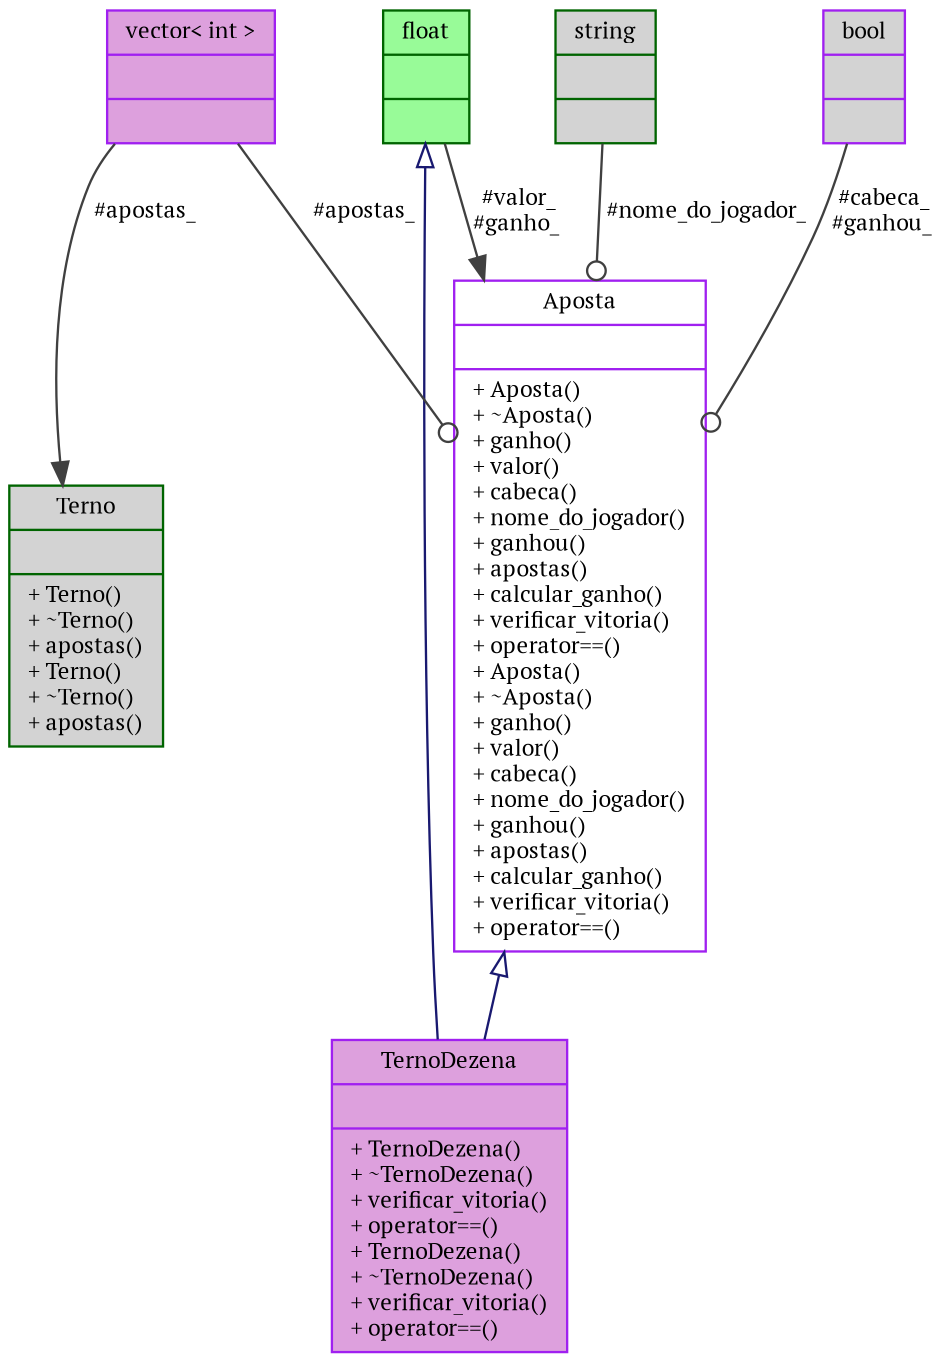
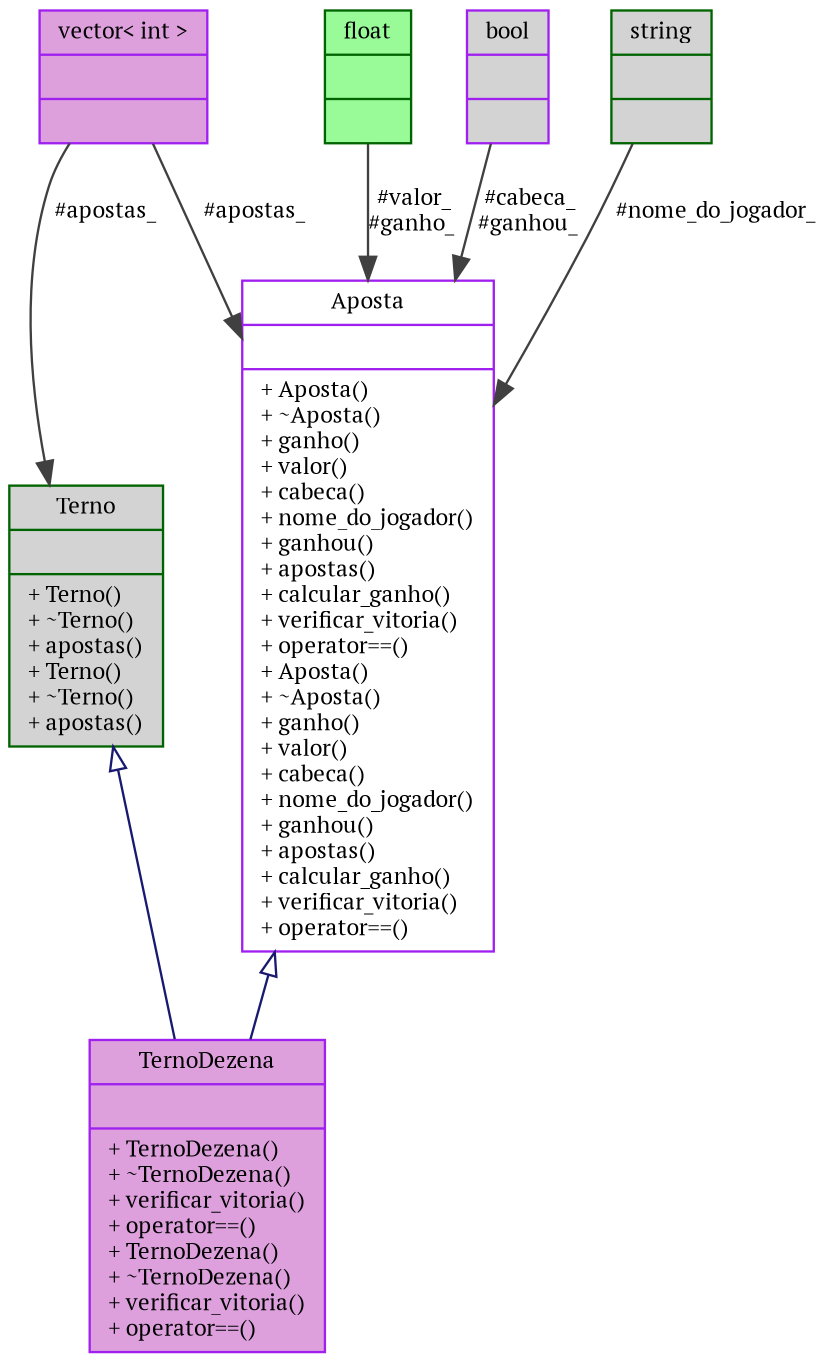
(600, 203) -> (572, 266)
(791, 283) -> (476, 200)
(340, 284) -> (193, 230)
(425, 604) -> (146, 904)
